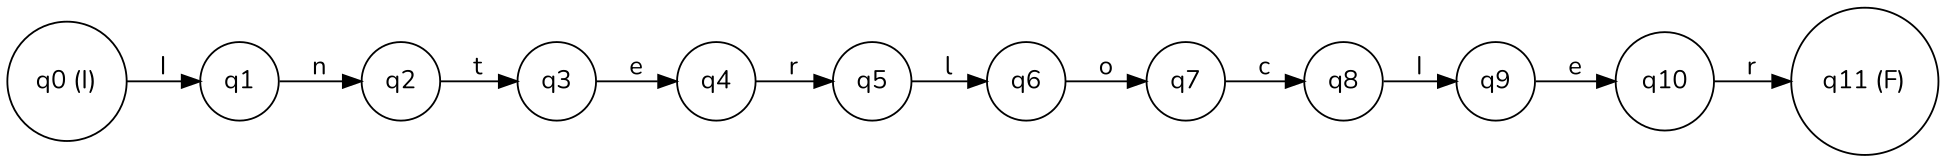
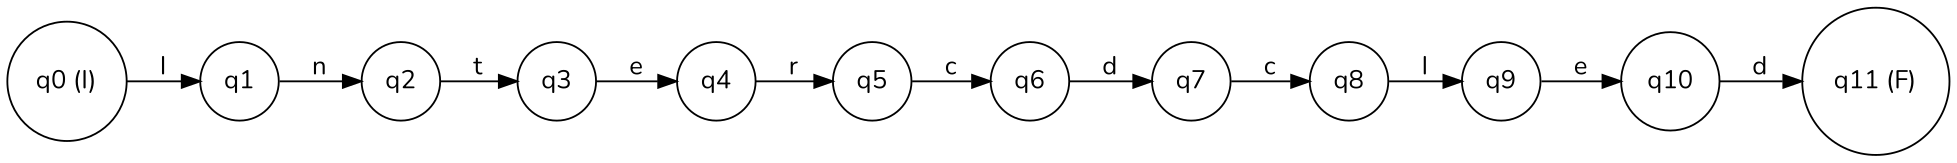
(949, 68) -> (951, 68)
(1106, 68) -> (1111, 68)
(1752, 68) -> (1761, 68)
